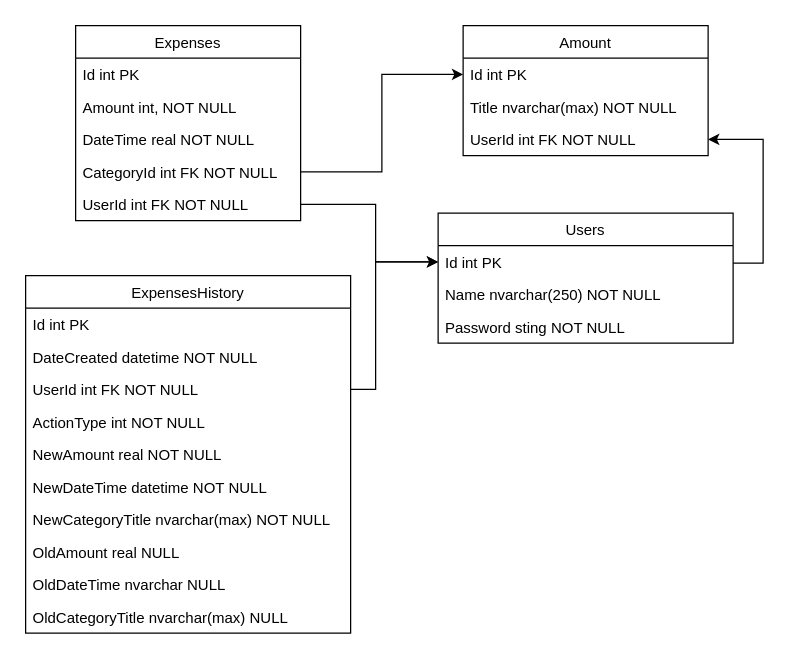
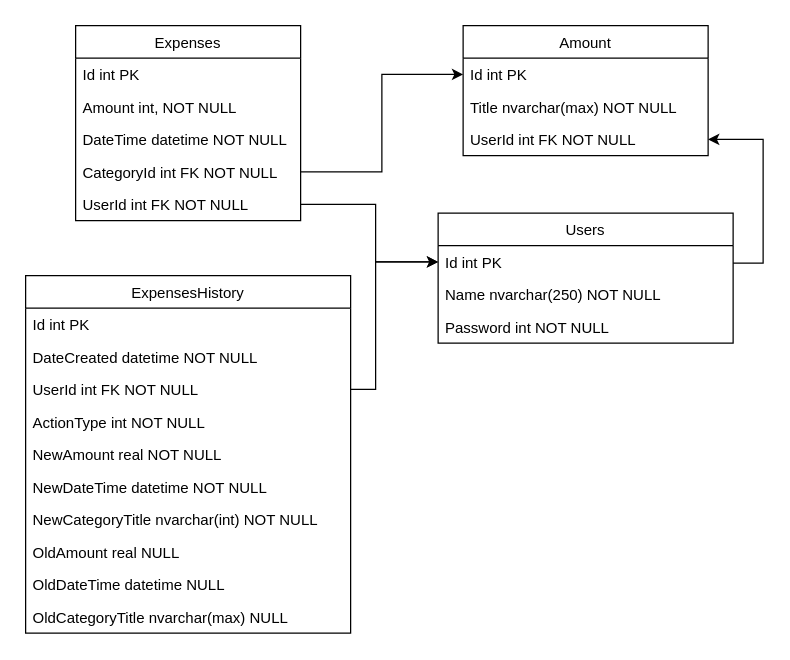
(165, 140) -> (182, 140)
(534, 328) -> (525, 328)
(187, 520) -> (185, 520)
(130, 585) -> (128, 585)
